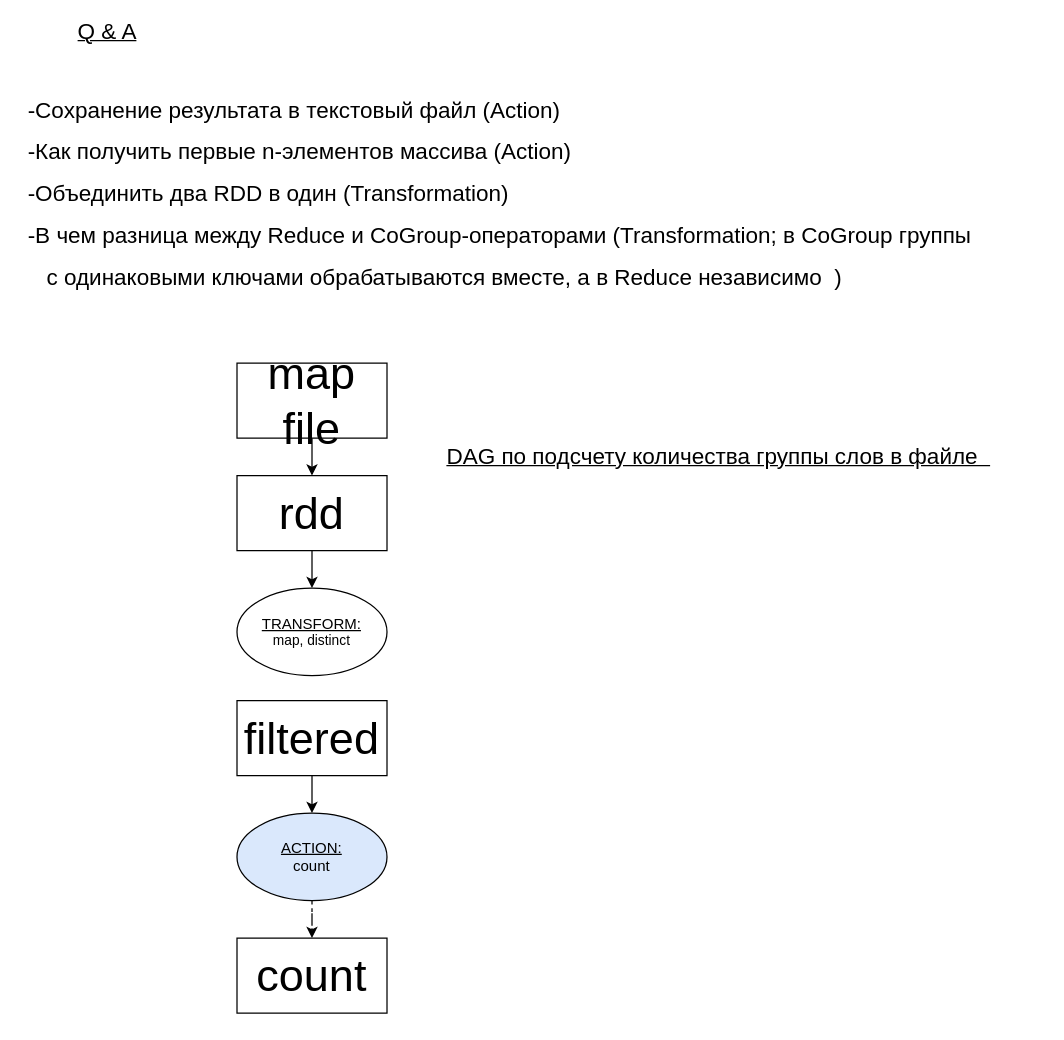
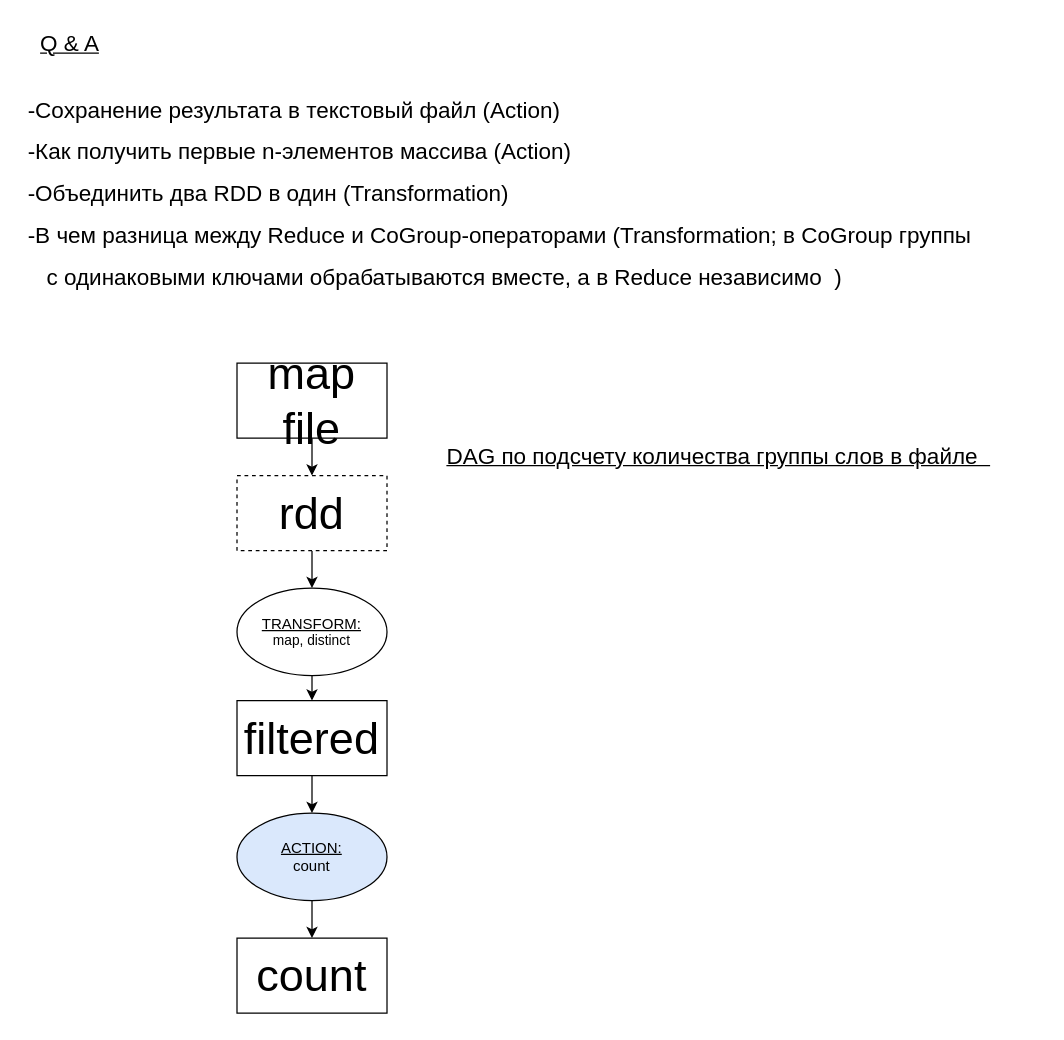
(107, 32) -> (69, 44)
(312, 513) -> (312, 513)
none -> (312, 684)
(312, 908) -> (312, 908)
